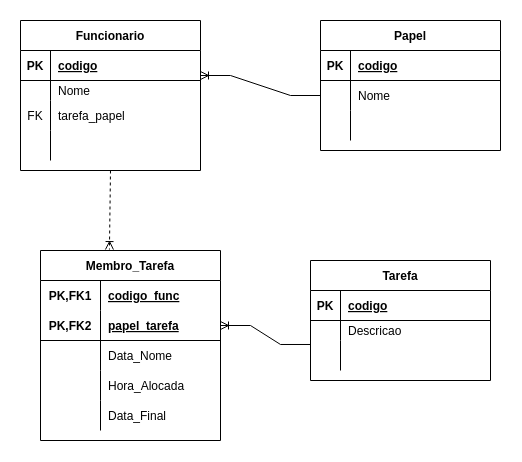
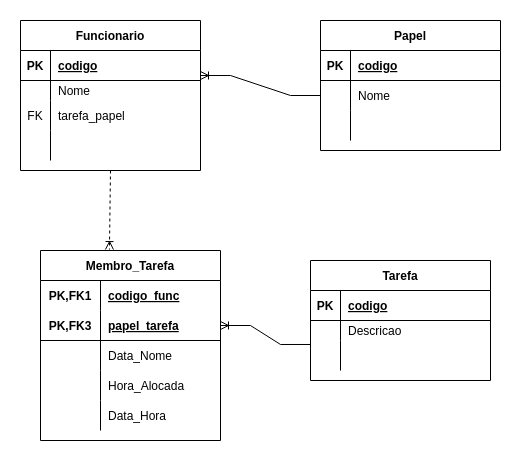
(70, 326) -> (70, 326)
(138, 416) -> (138, 416)
